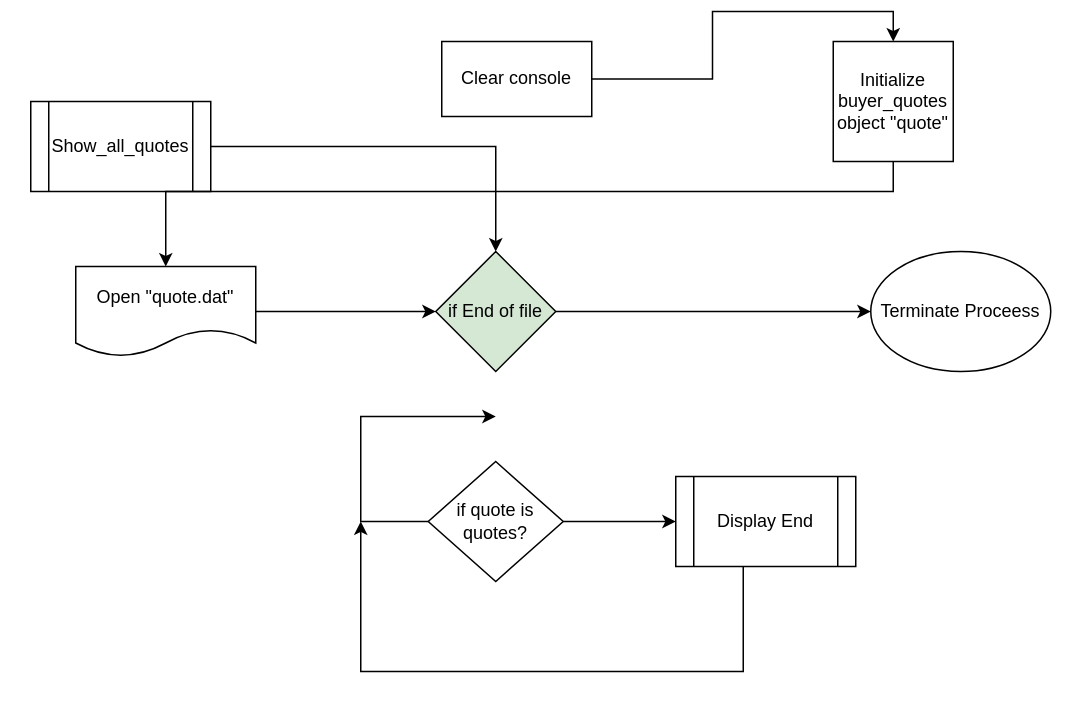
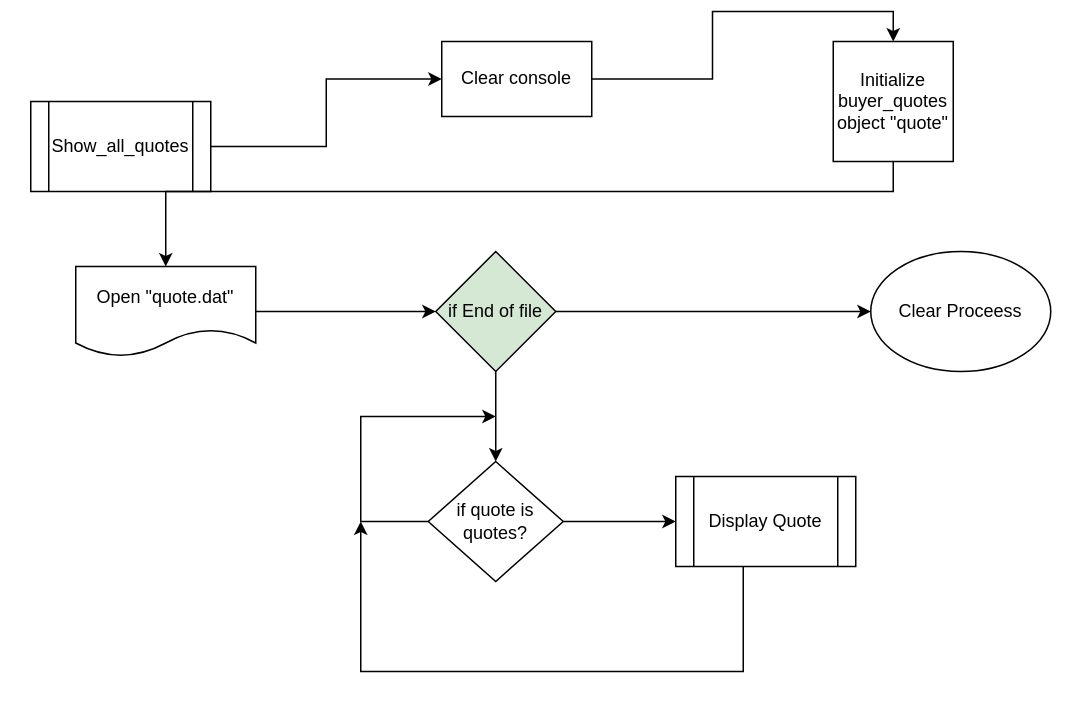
(457, 146) -> (343, 79)
(961, 311) -> (961, 311)
none -> (496, 411)
(766, 521) -> (766, 521)
